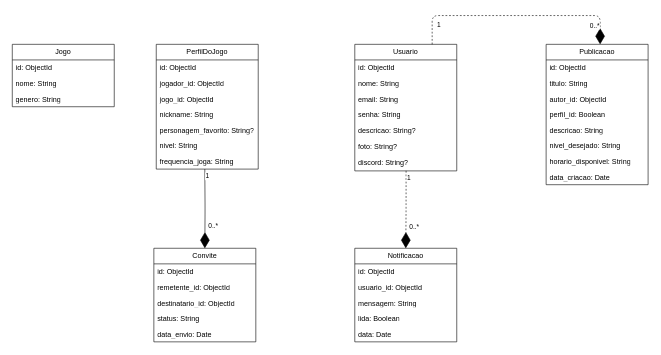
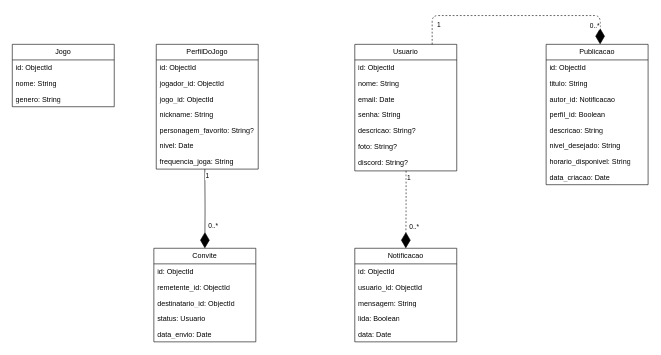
(380, 99) -> (377, 99)
(583, 99) -> (588, 99)
(181, 146) -> (178, 146)
(183, 319) -> (185, 319)
